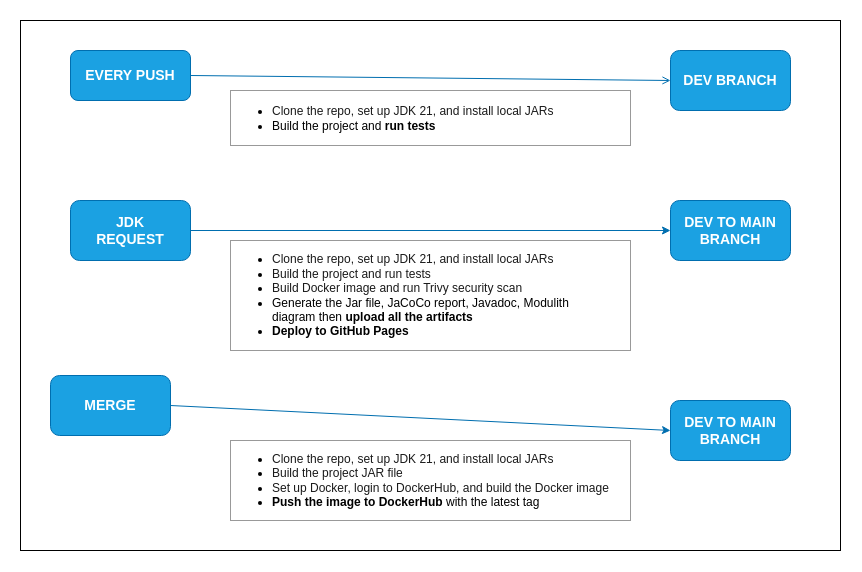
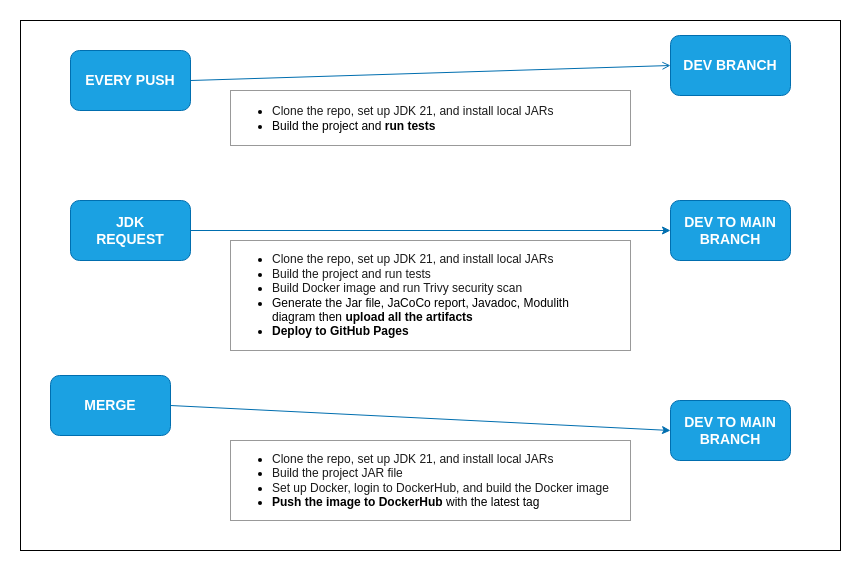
(131, 76) -> (131, 81)
(731, 81) -> (731, 66)
